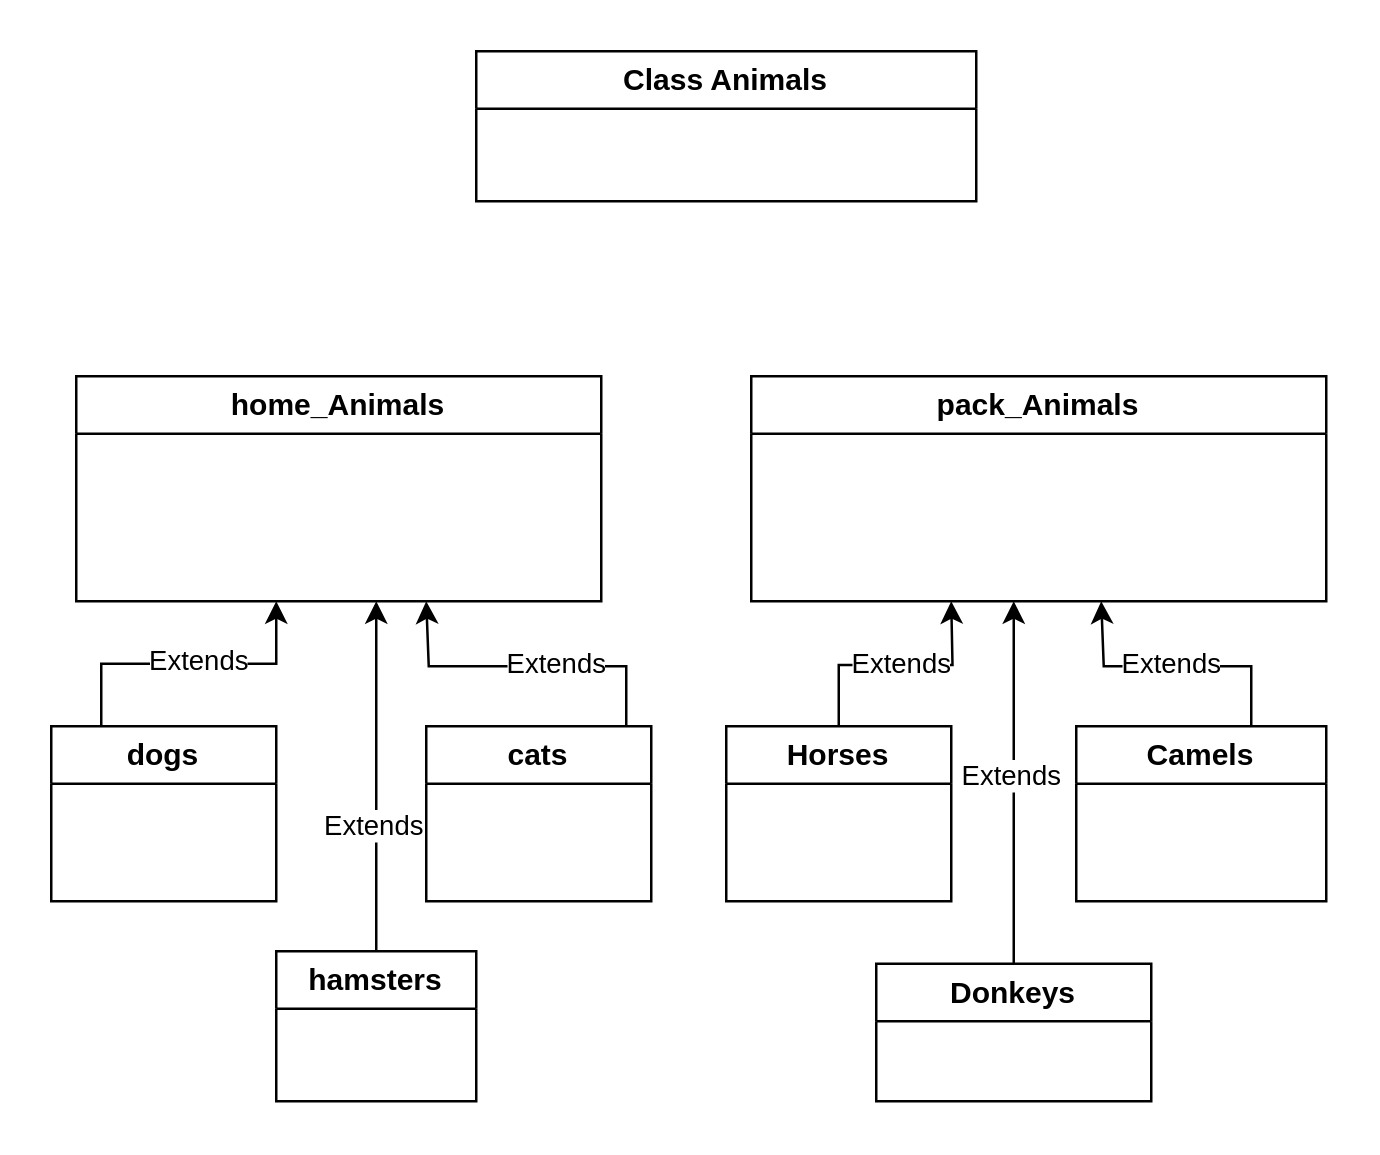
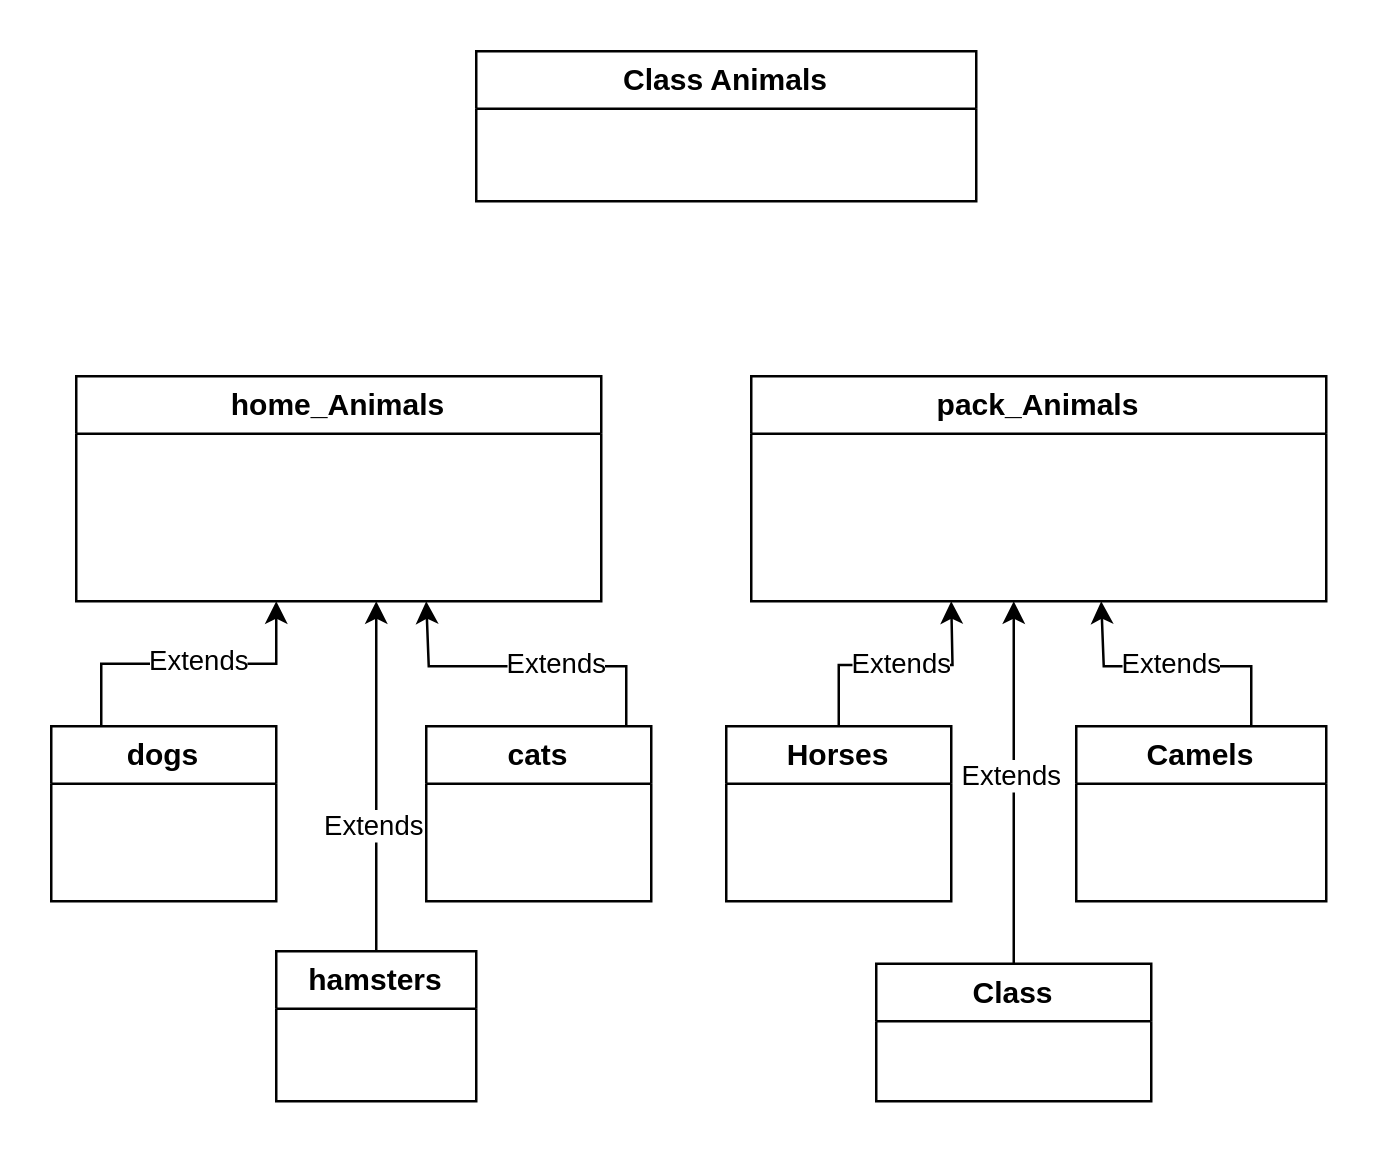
(1014, 994) -> (1014, 994)
